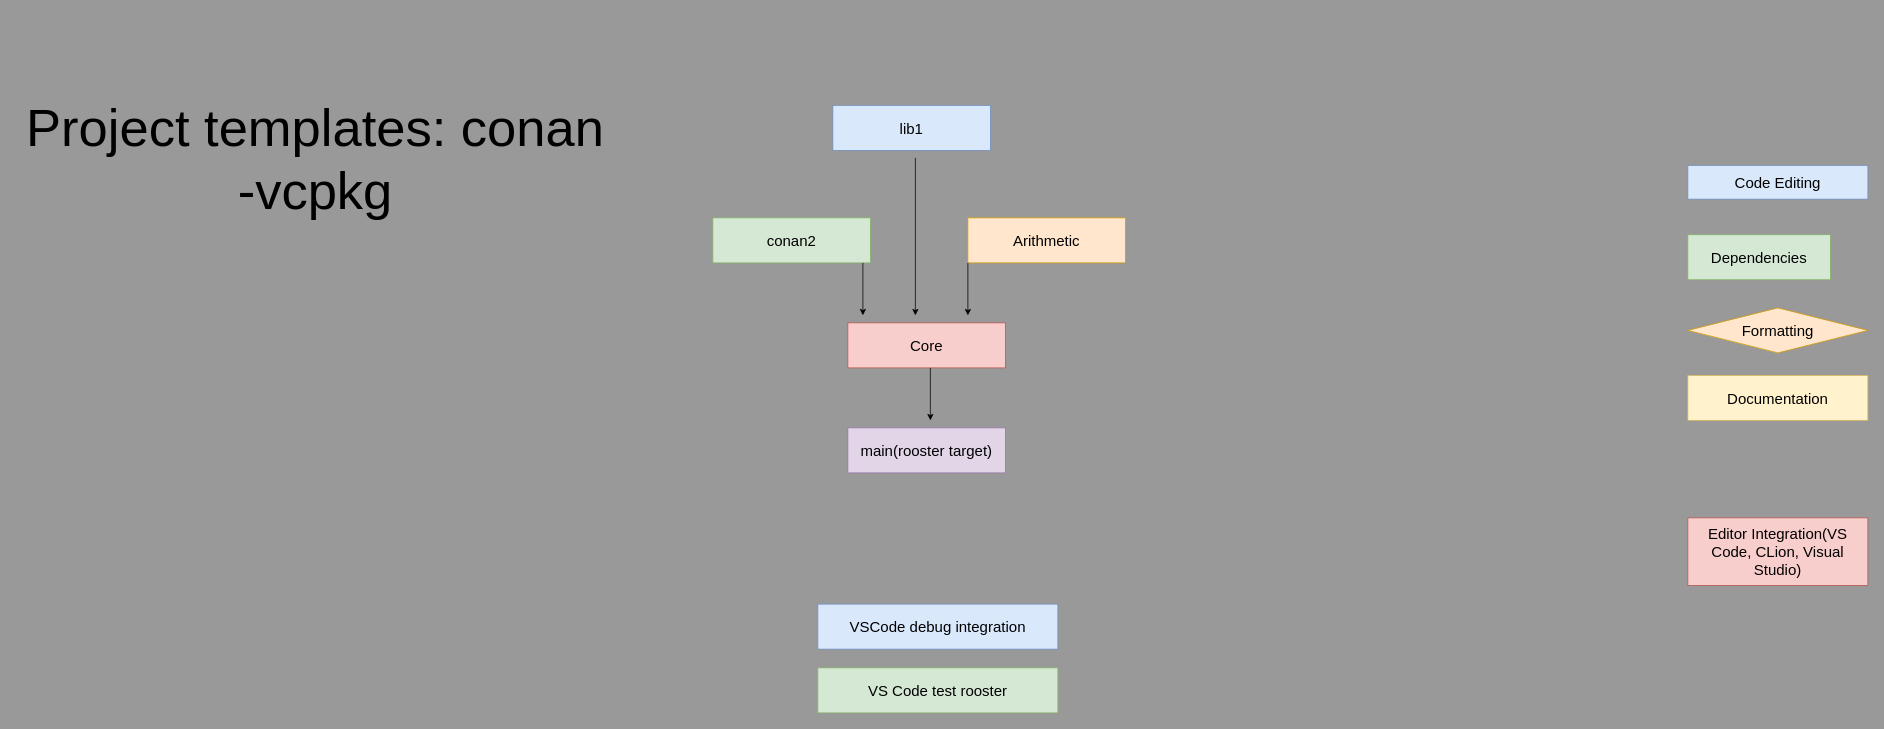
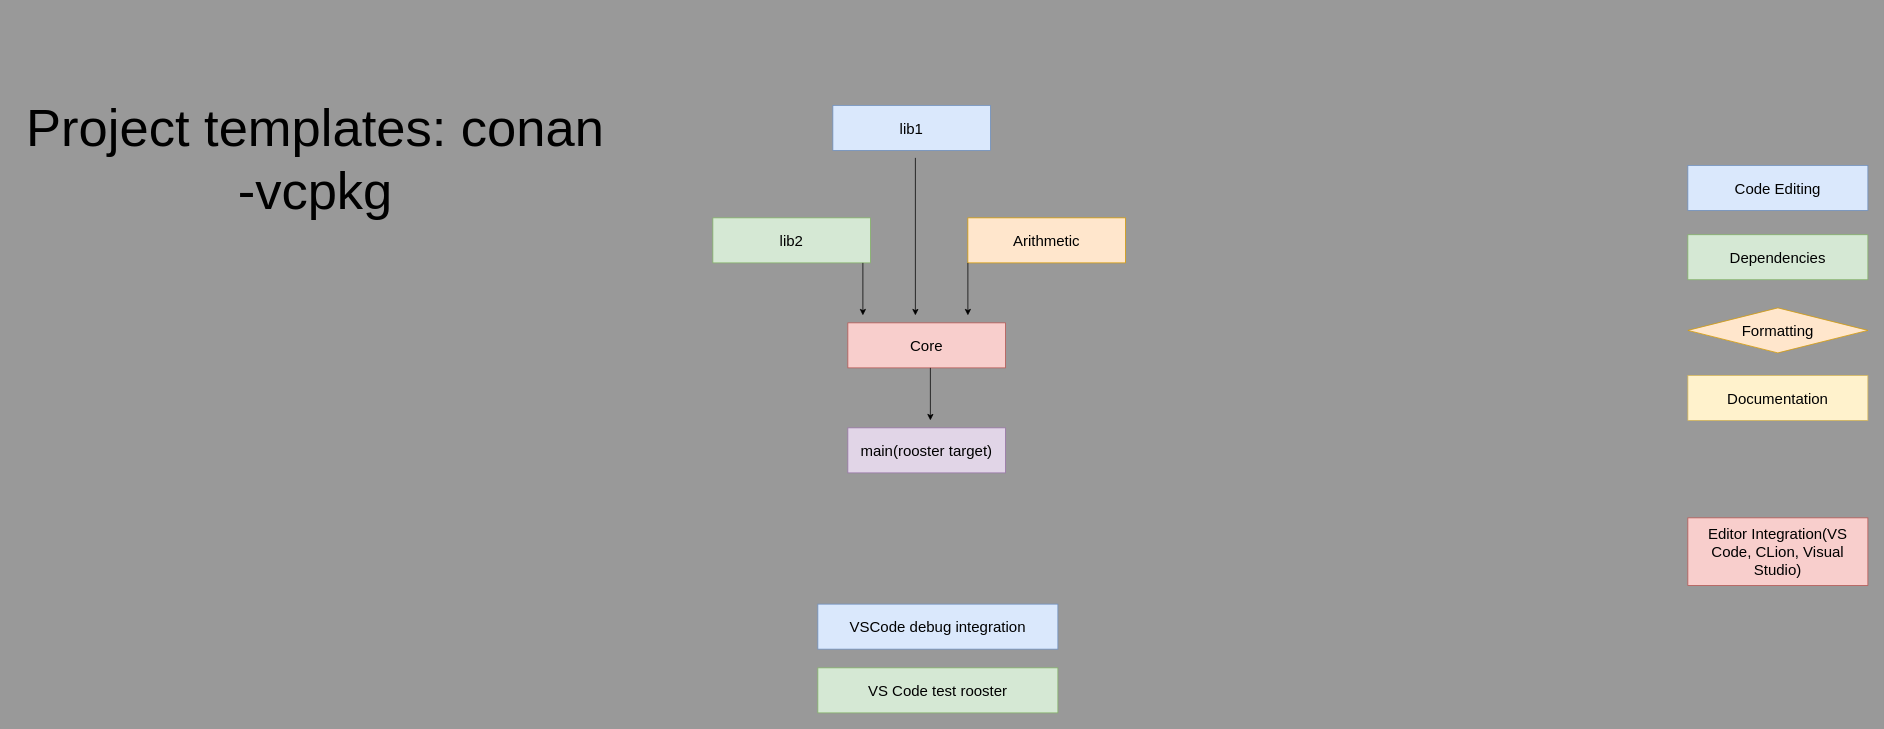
(1778, 182) -> (1778, 188)
(792, 240) -> (792, 240)
(1759, 257) -> (1778, 257)
